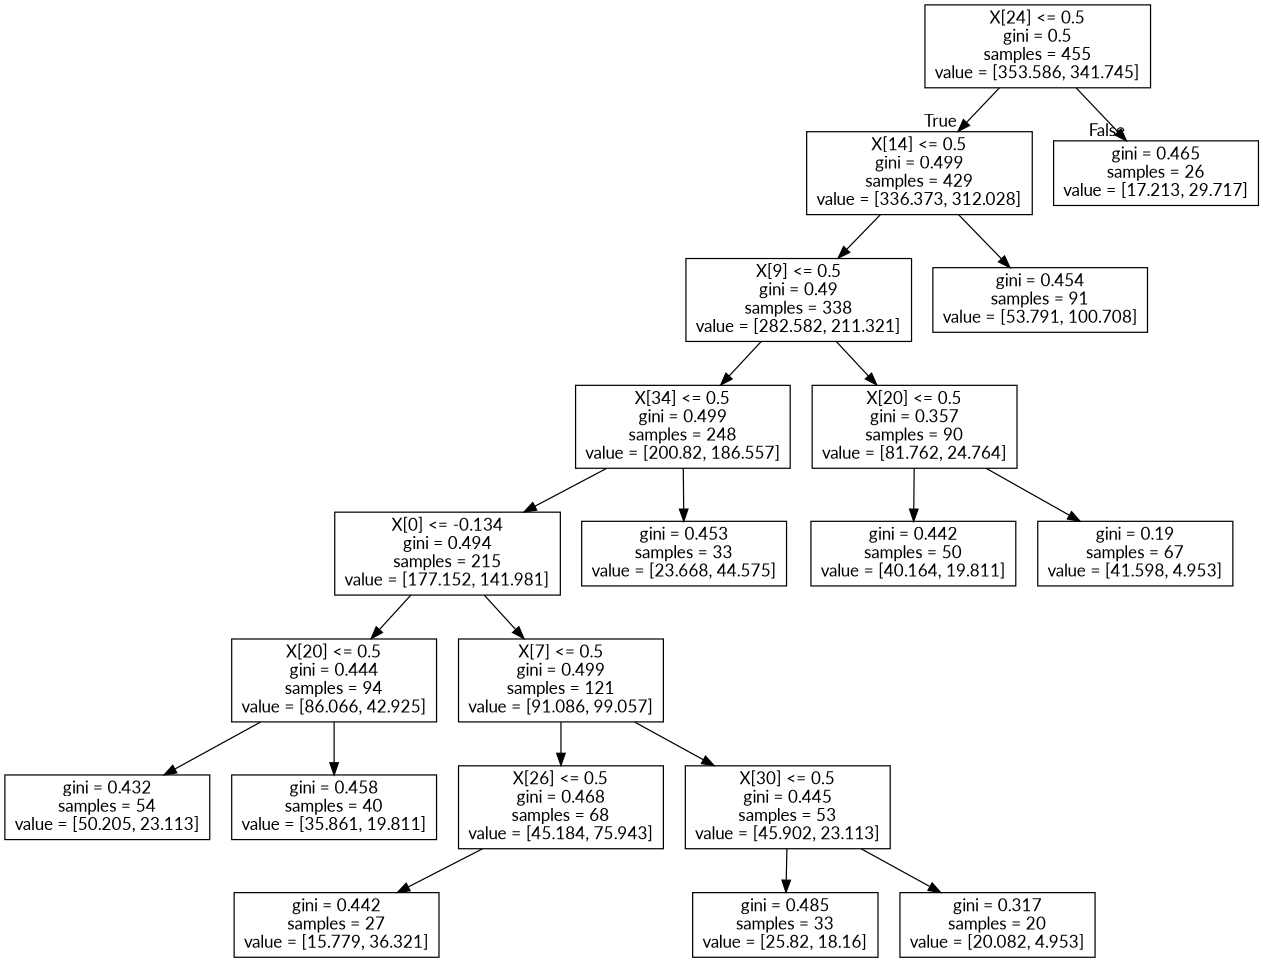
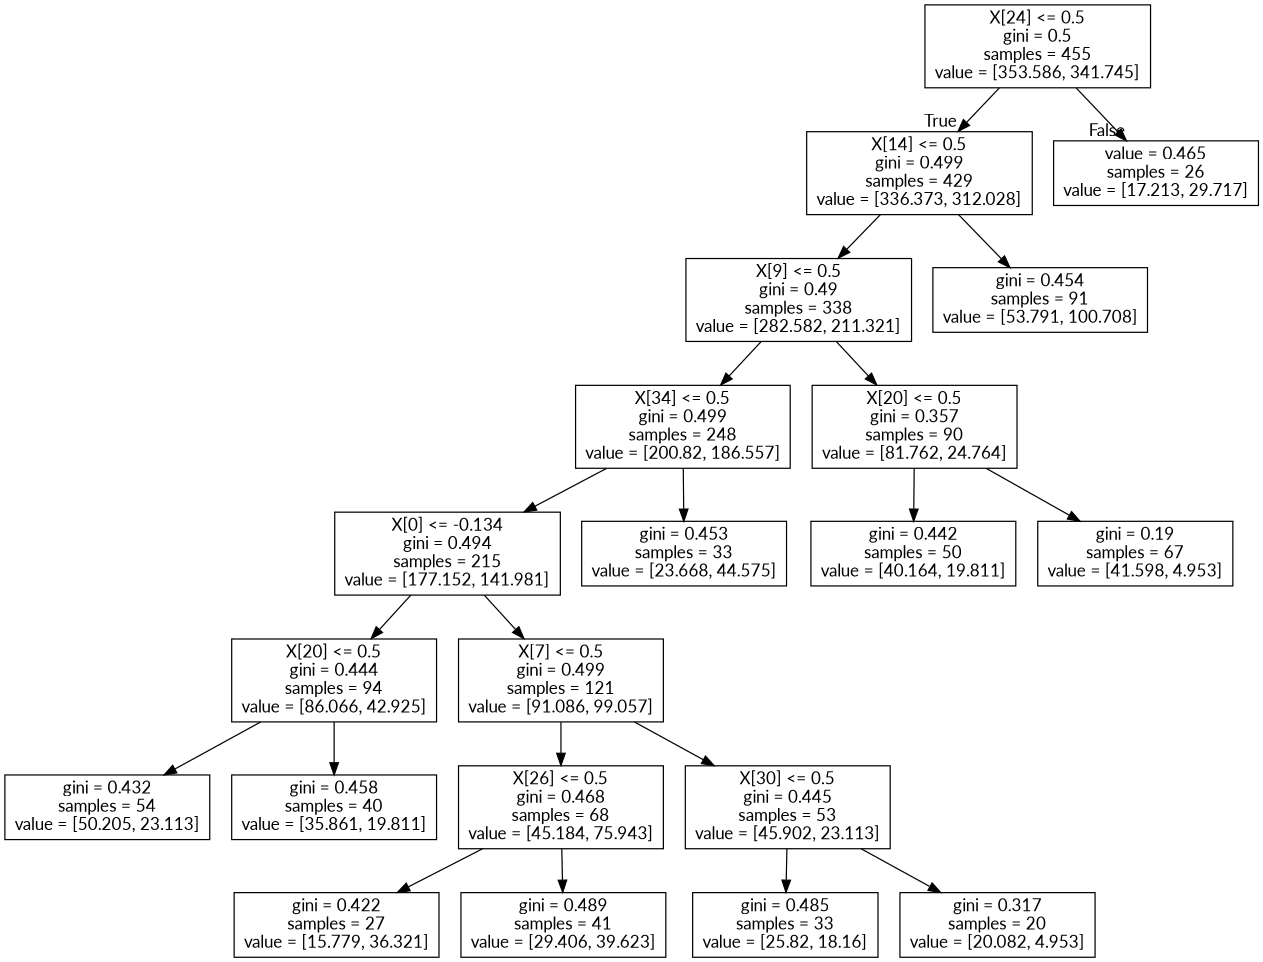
(1156, 173) -> (1156, 173)
(337, 925) -> (337, 925)
none -> (563, 925)
